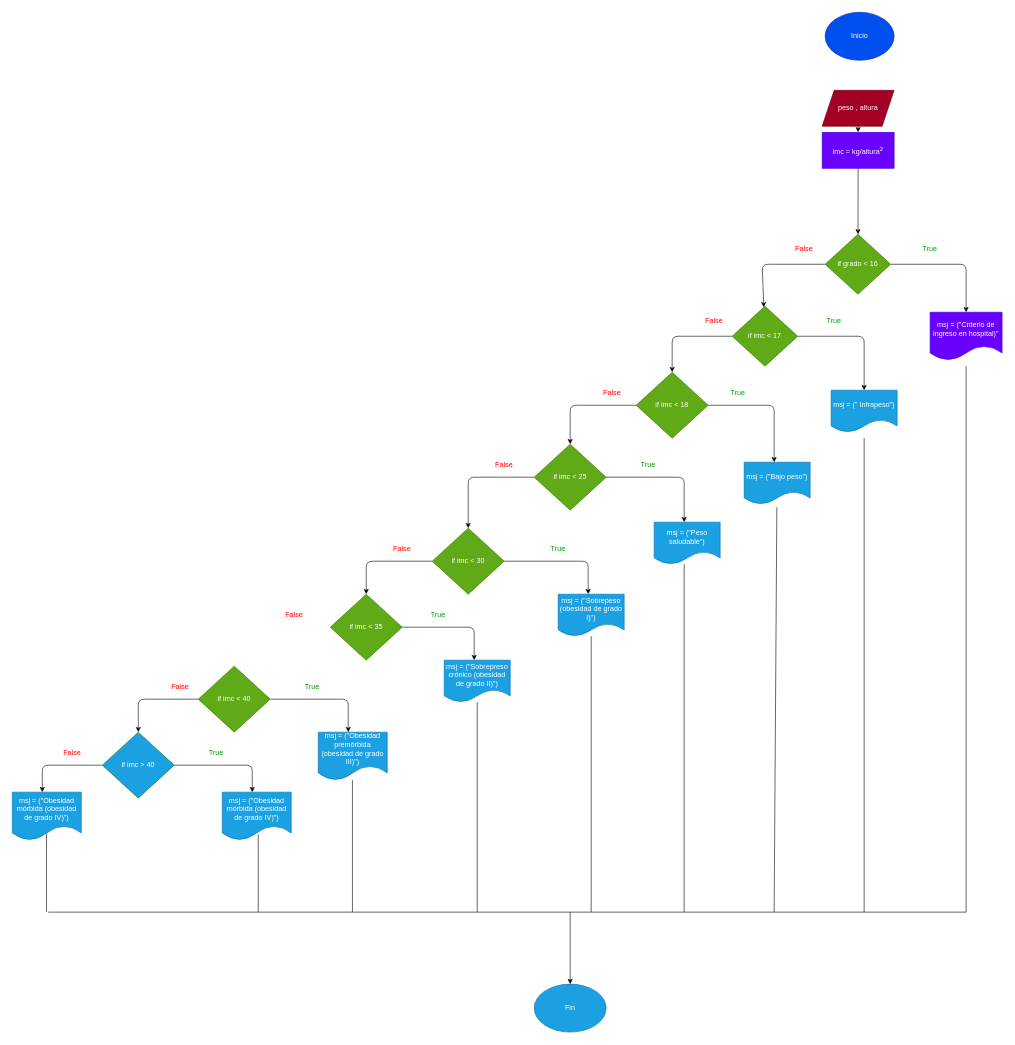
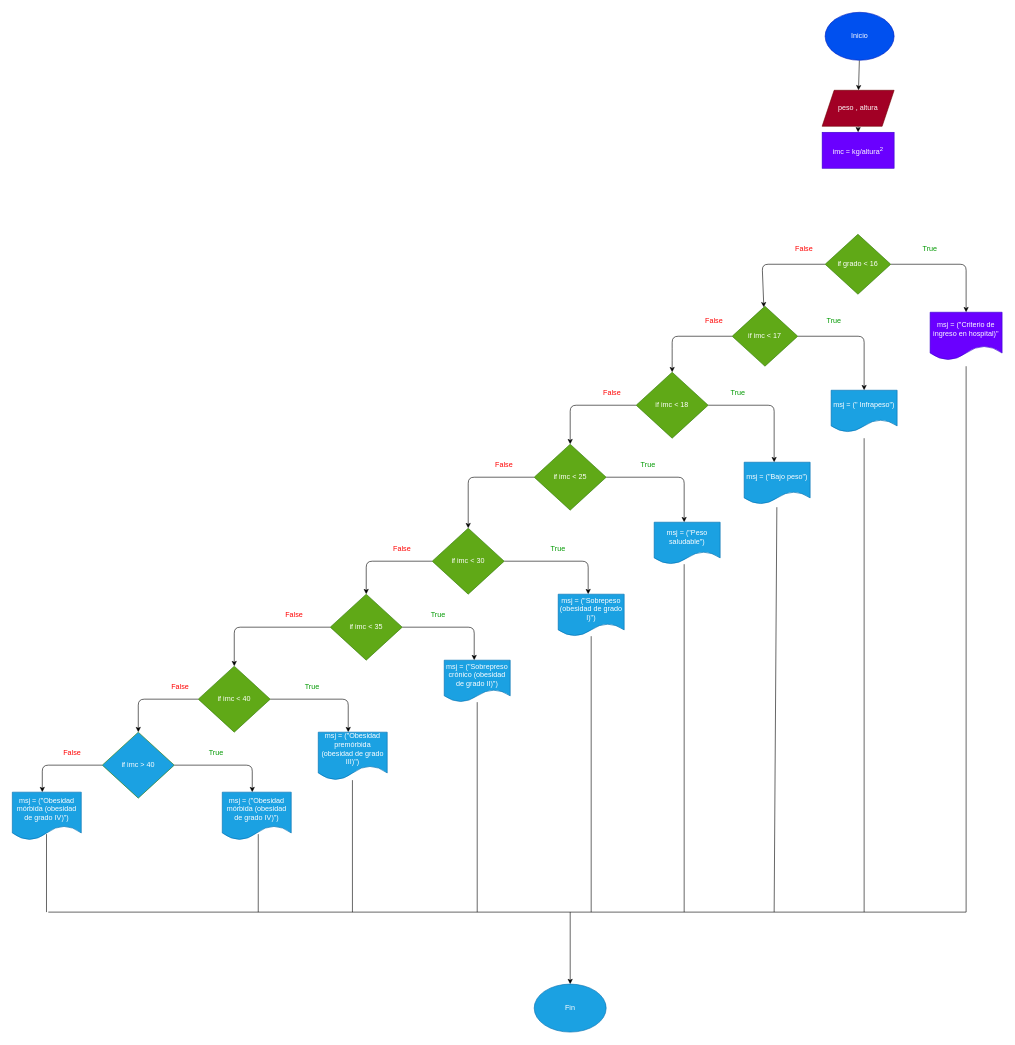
none -> (859, 84)
(858, 229) -> none
none -> (236, 629)
